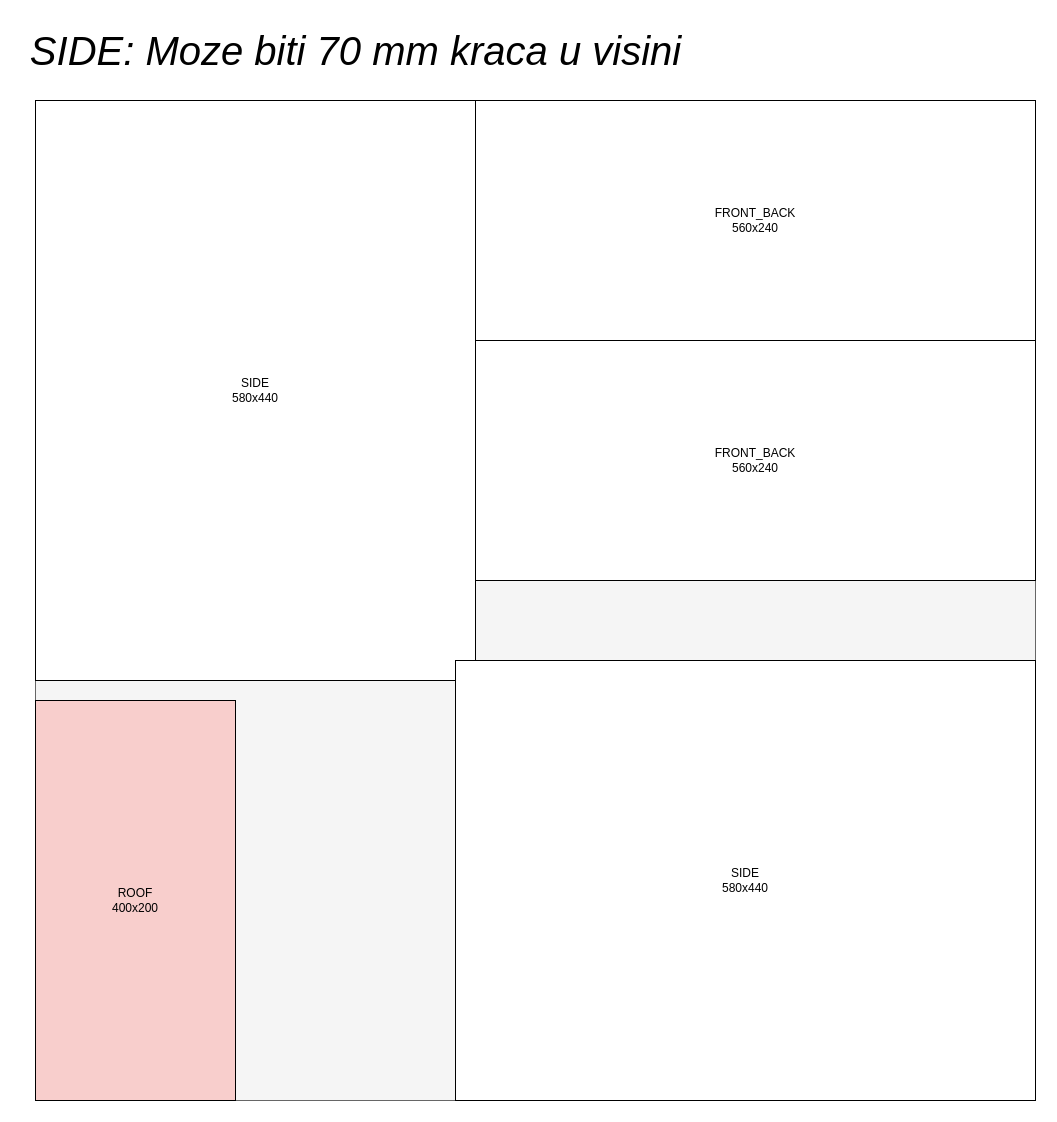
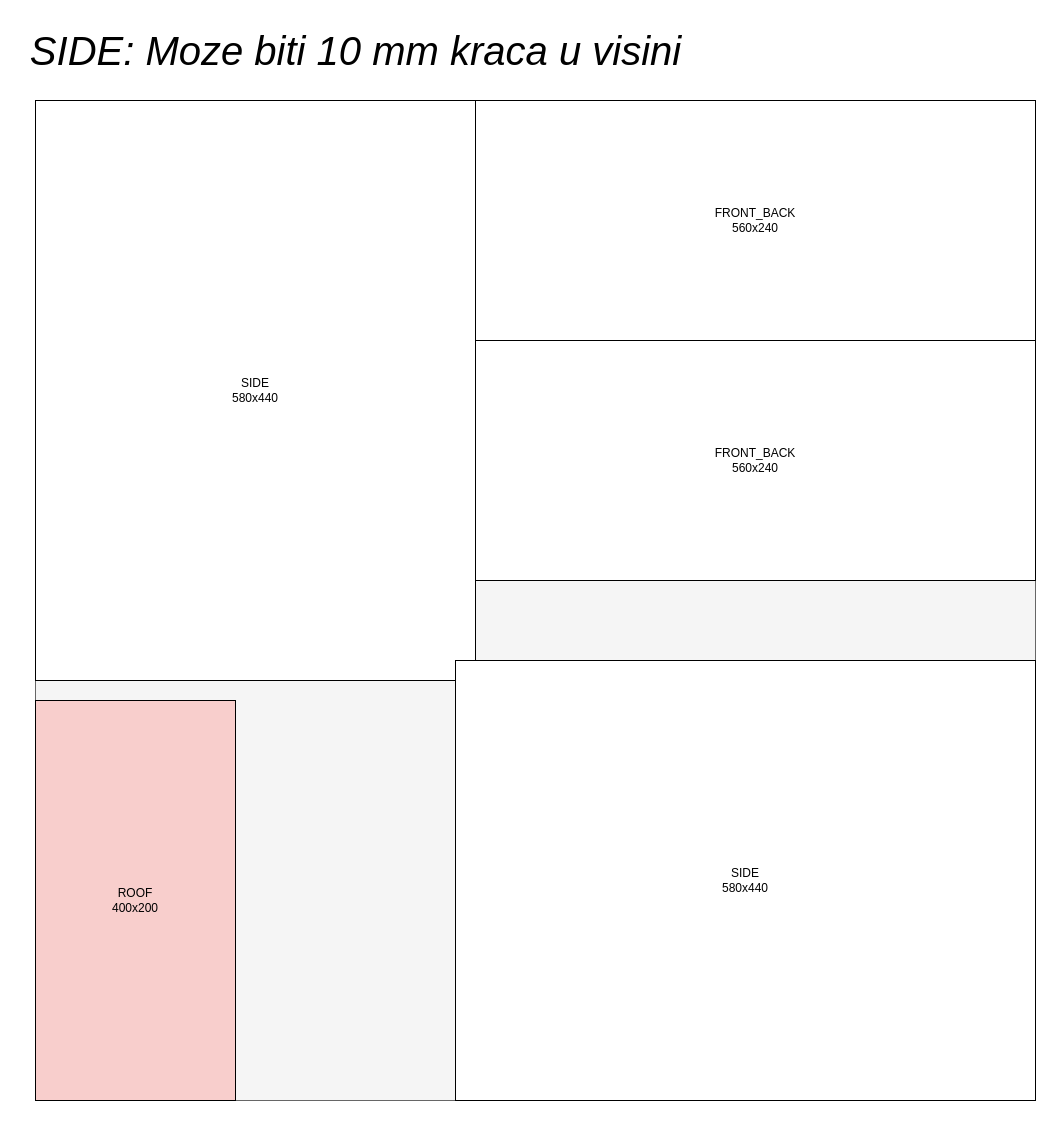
(356, 51) -> (356, 51)
